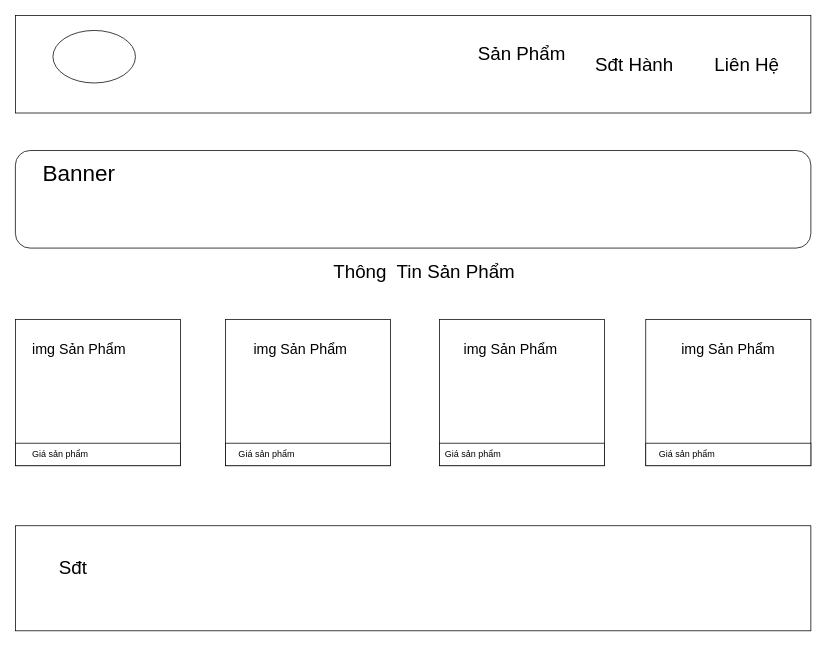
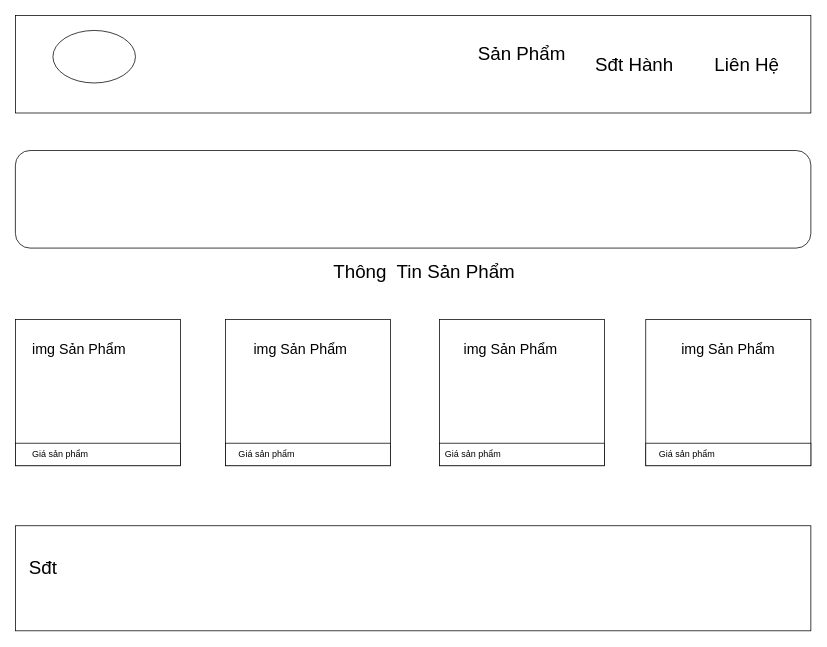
(79, 173) -> none
(73, 567) -> (43, 567)
